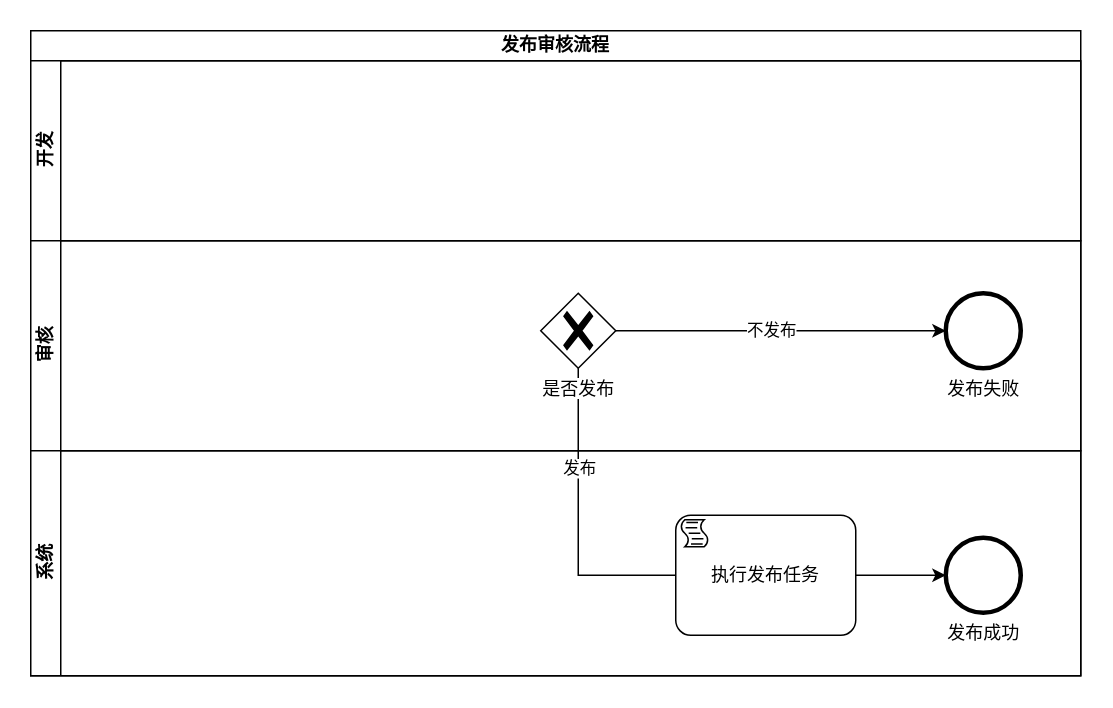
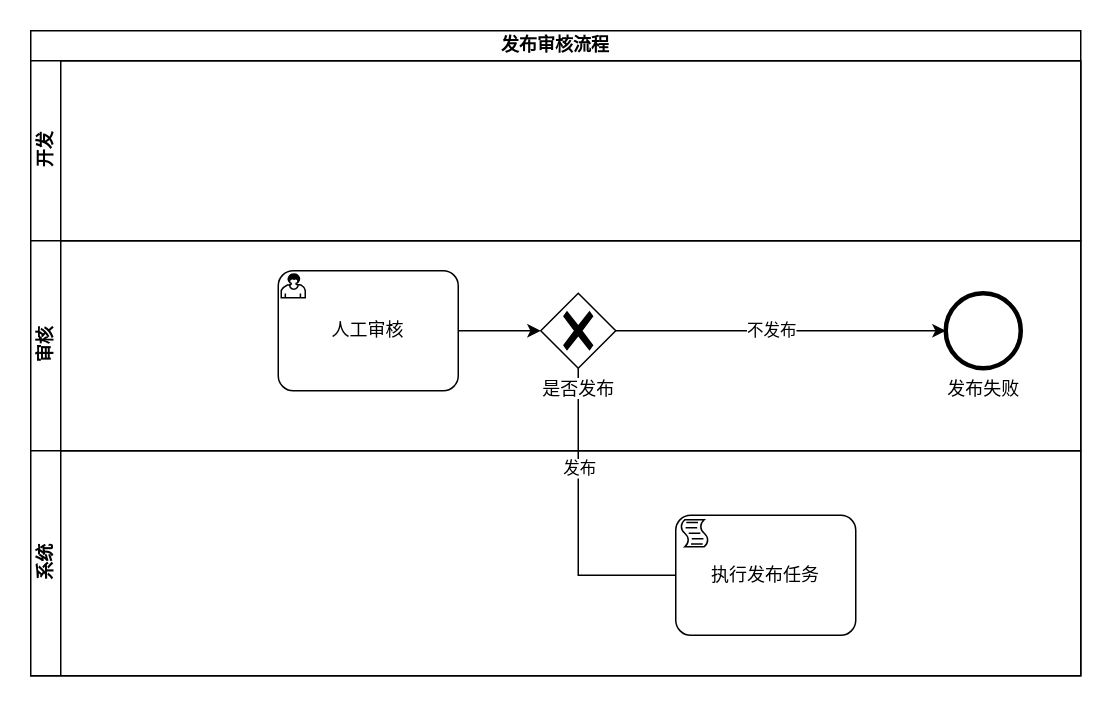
none -> (368, 331)
none -> (495, 331)
(896, 575) -> none
(983, 575) -> none
